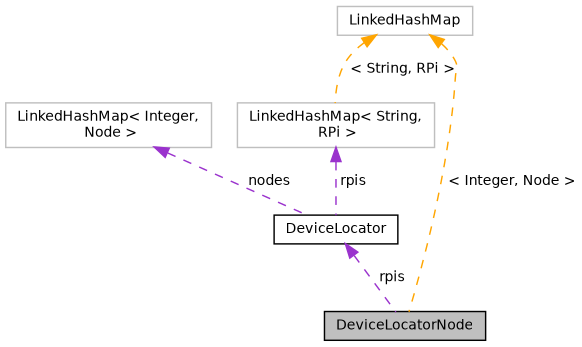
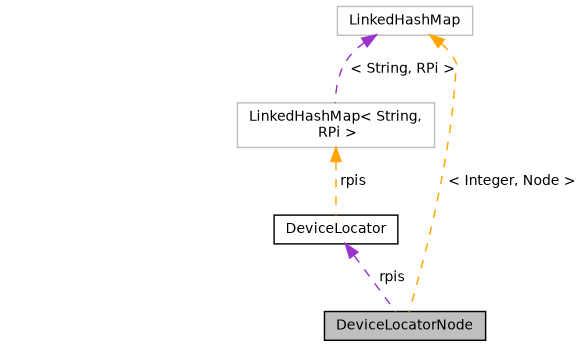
(342, 69) -> (342, 69)
(109, 125) -> none
(336, 189) -> (336, 189)
